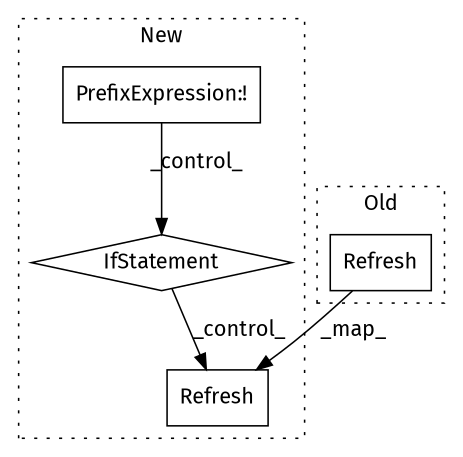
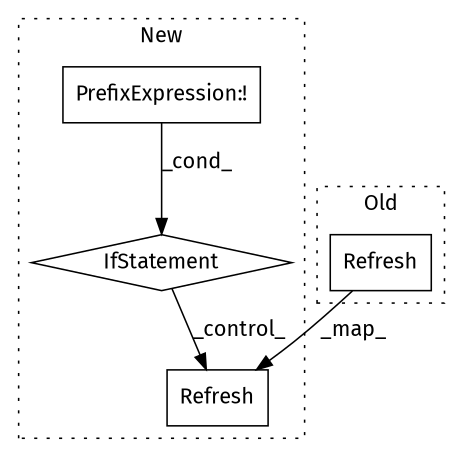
(197, 162) -> (197, 162)
